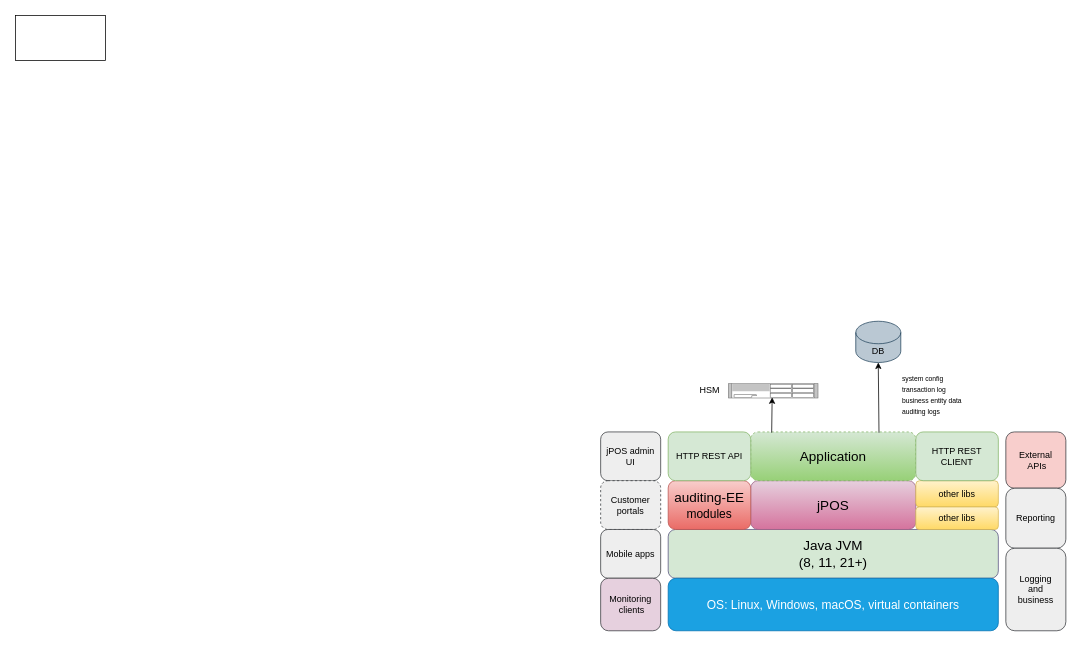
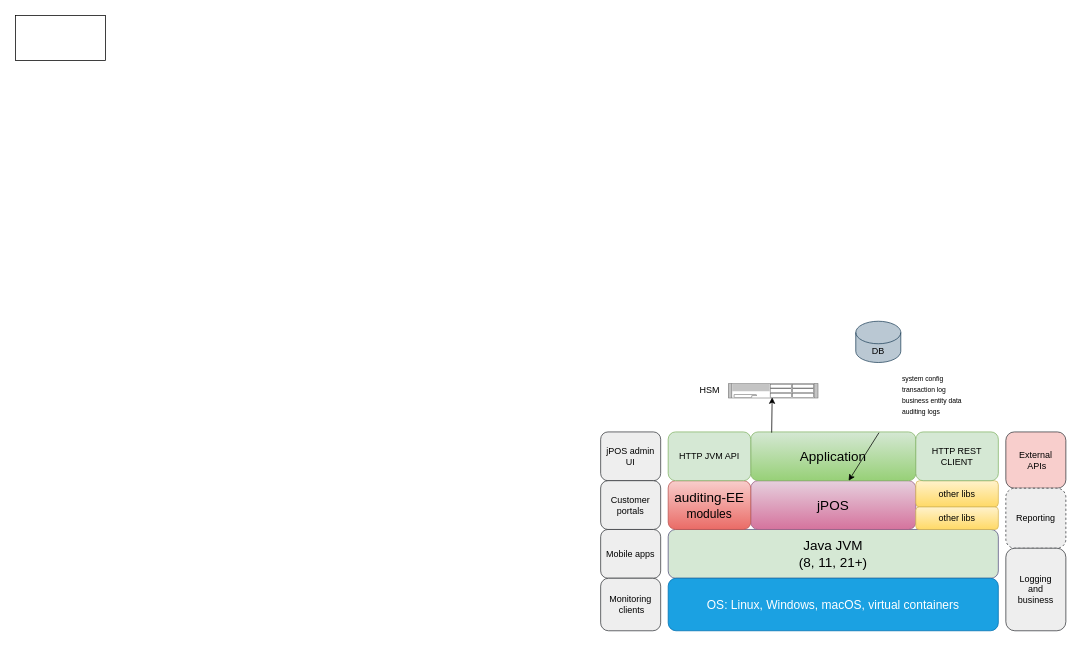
(878, 393) -> (865, 454)
(709, 456) -> (709, 456)
(833, 456) -> (833, 456)
(630, 505) -> (630, 505)
(1035, 518) -> (1035, 518)
(630, 604) -> (630, 604)
